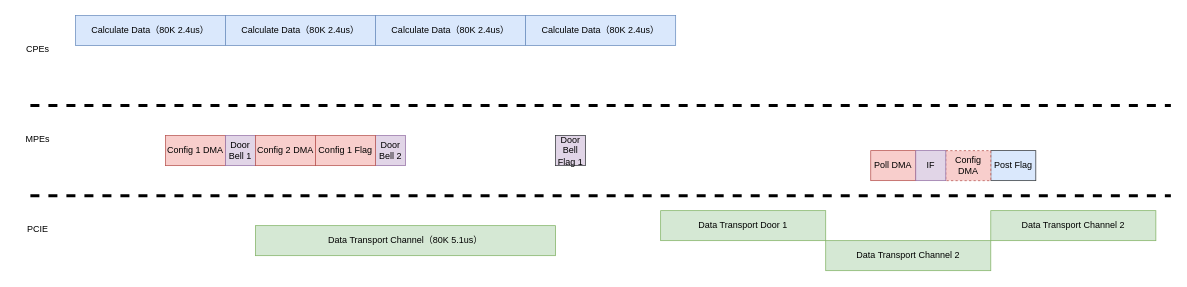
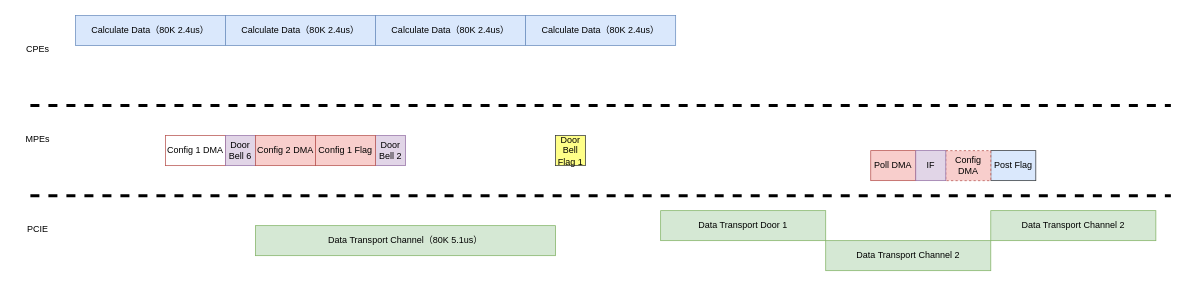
(195, 150) -> (195, 150)
(240, 150) -> (240, 150)
(570, 150) -> (570, 150)
